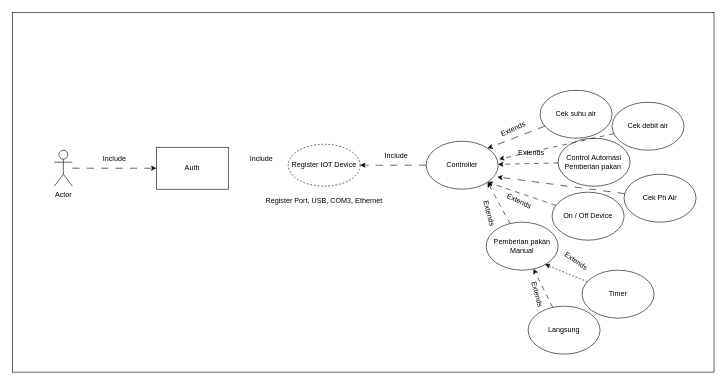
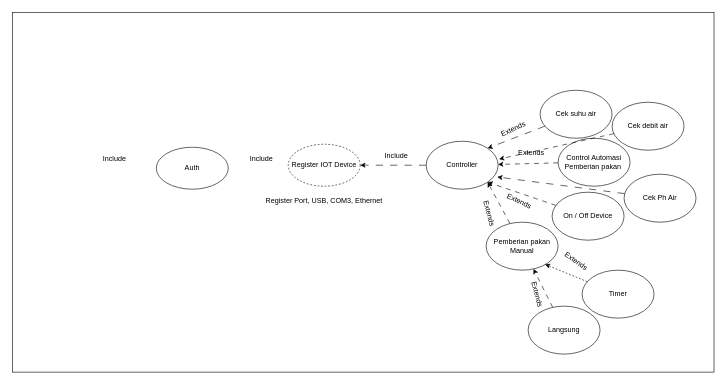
(63, 168) -> none
(150, 168) -> none
(192, 168) -> (192, 168)
